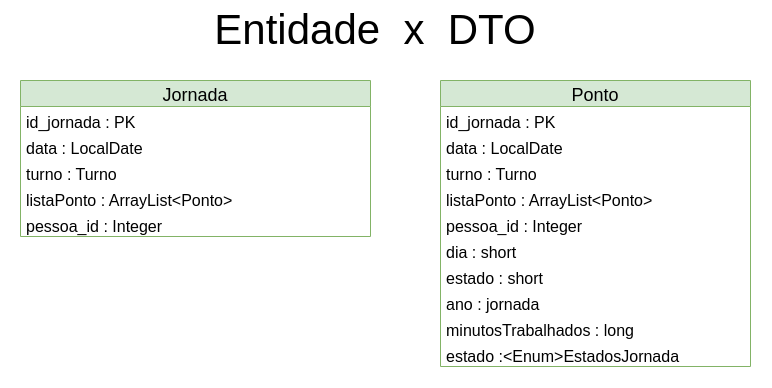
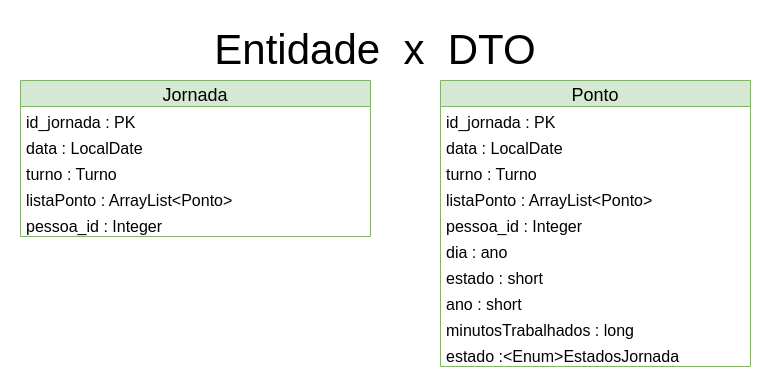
(376, 31) -> (376, 51)
(487, 253) -> (478, 253)
(498, 305) -> (489, 305)
